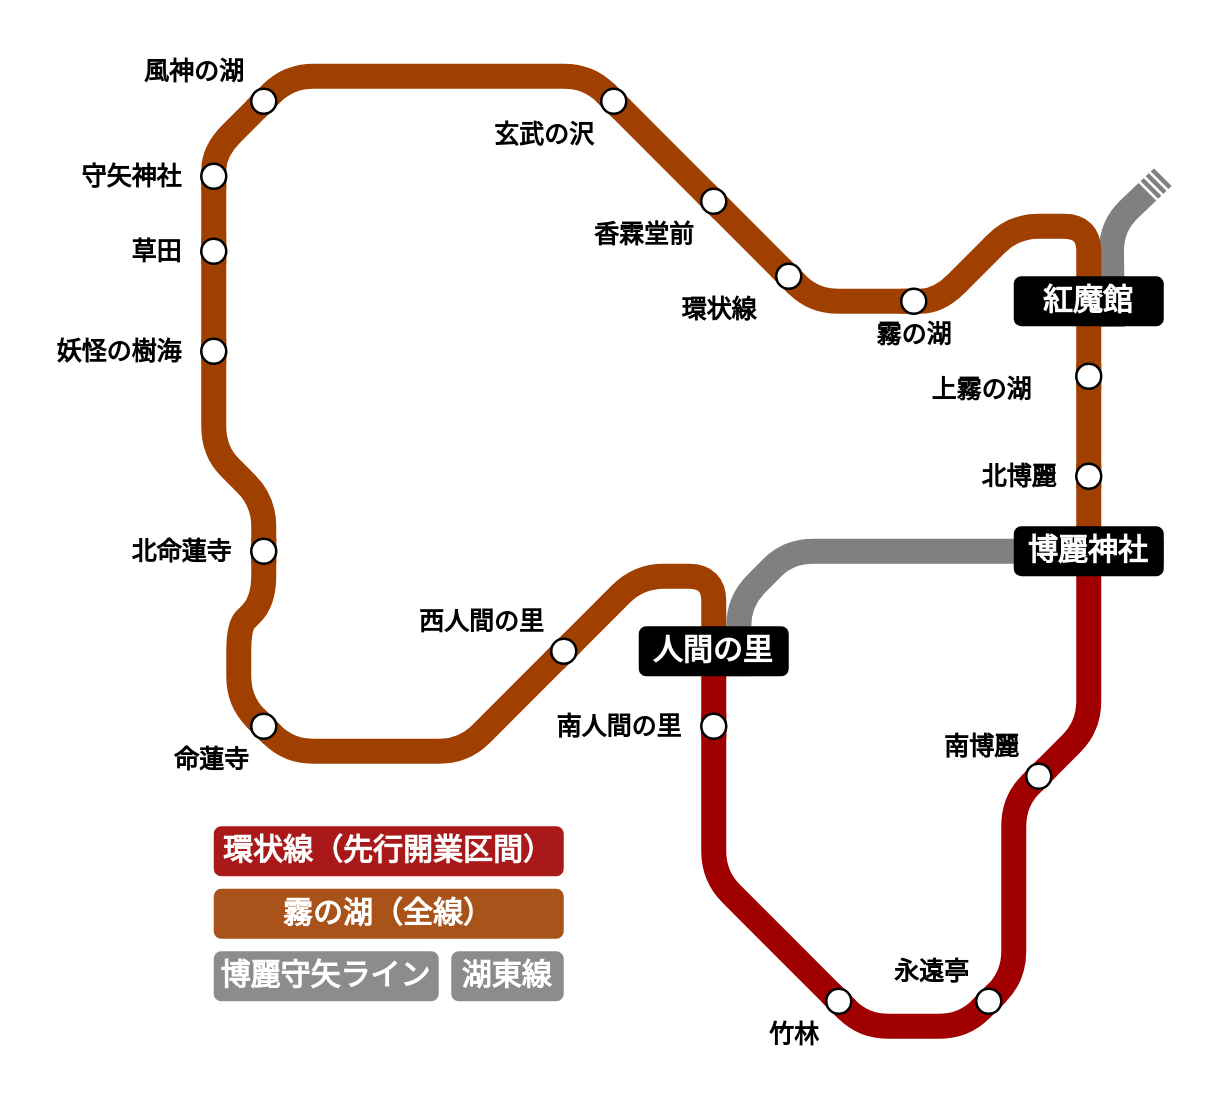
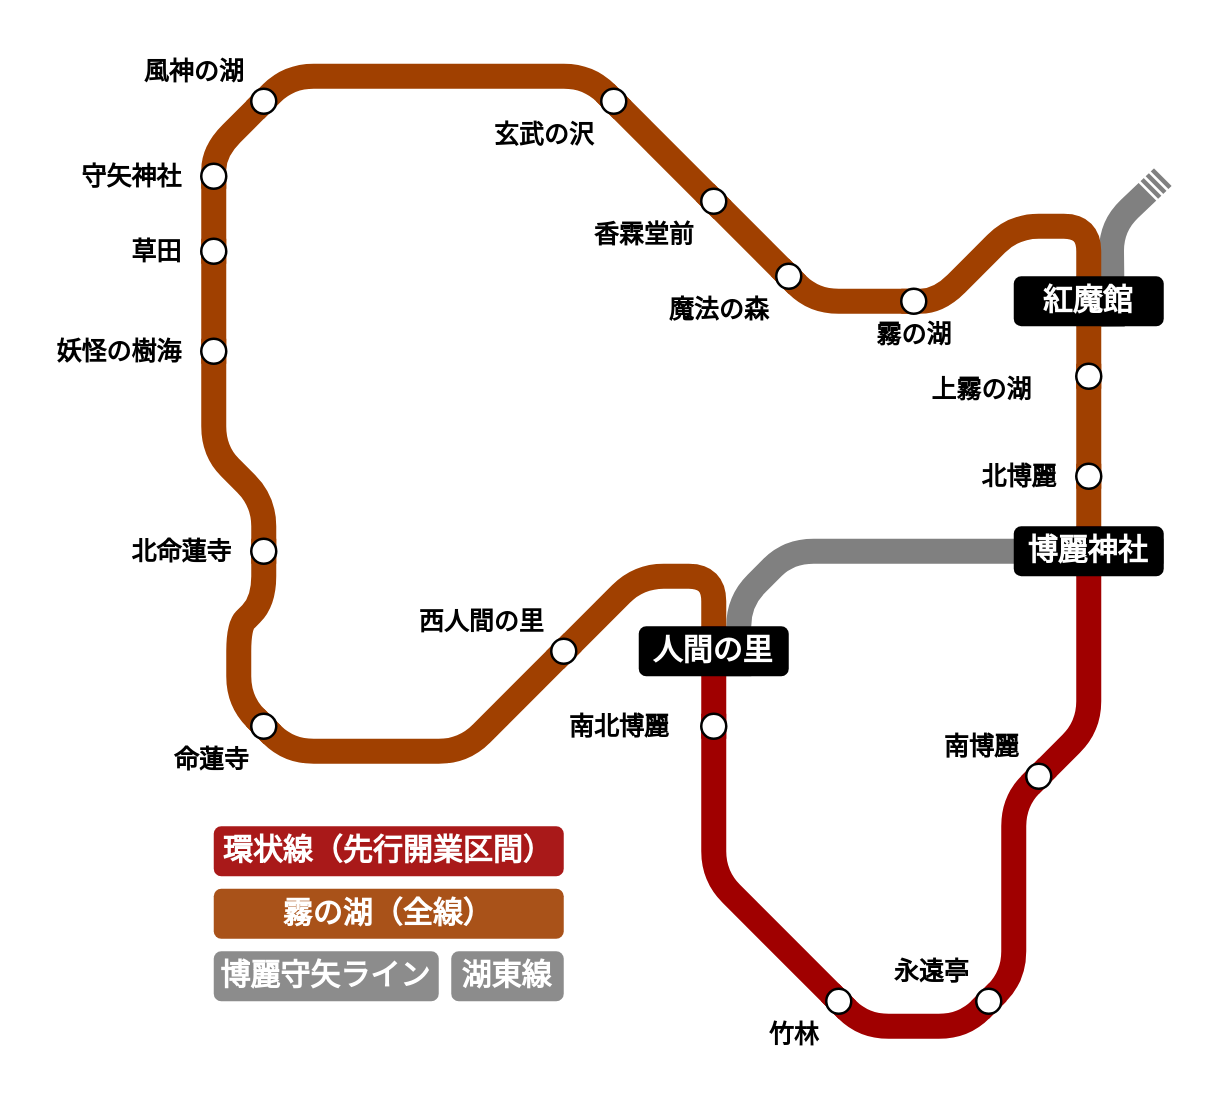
(720, 309) -> (720, 309)
(620, 726) -> (620, 726)
